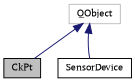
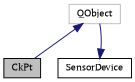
(88, 46) -> (101, 36)
